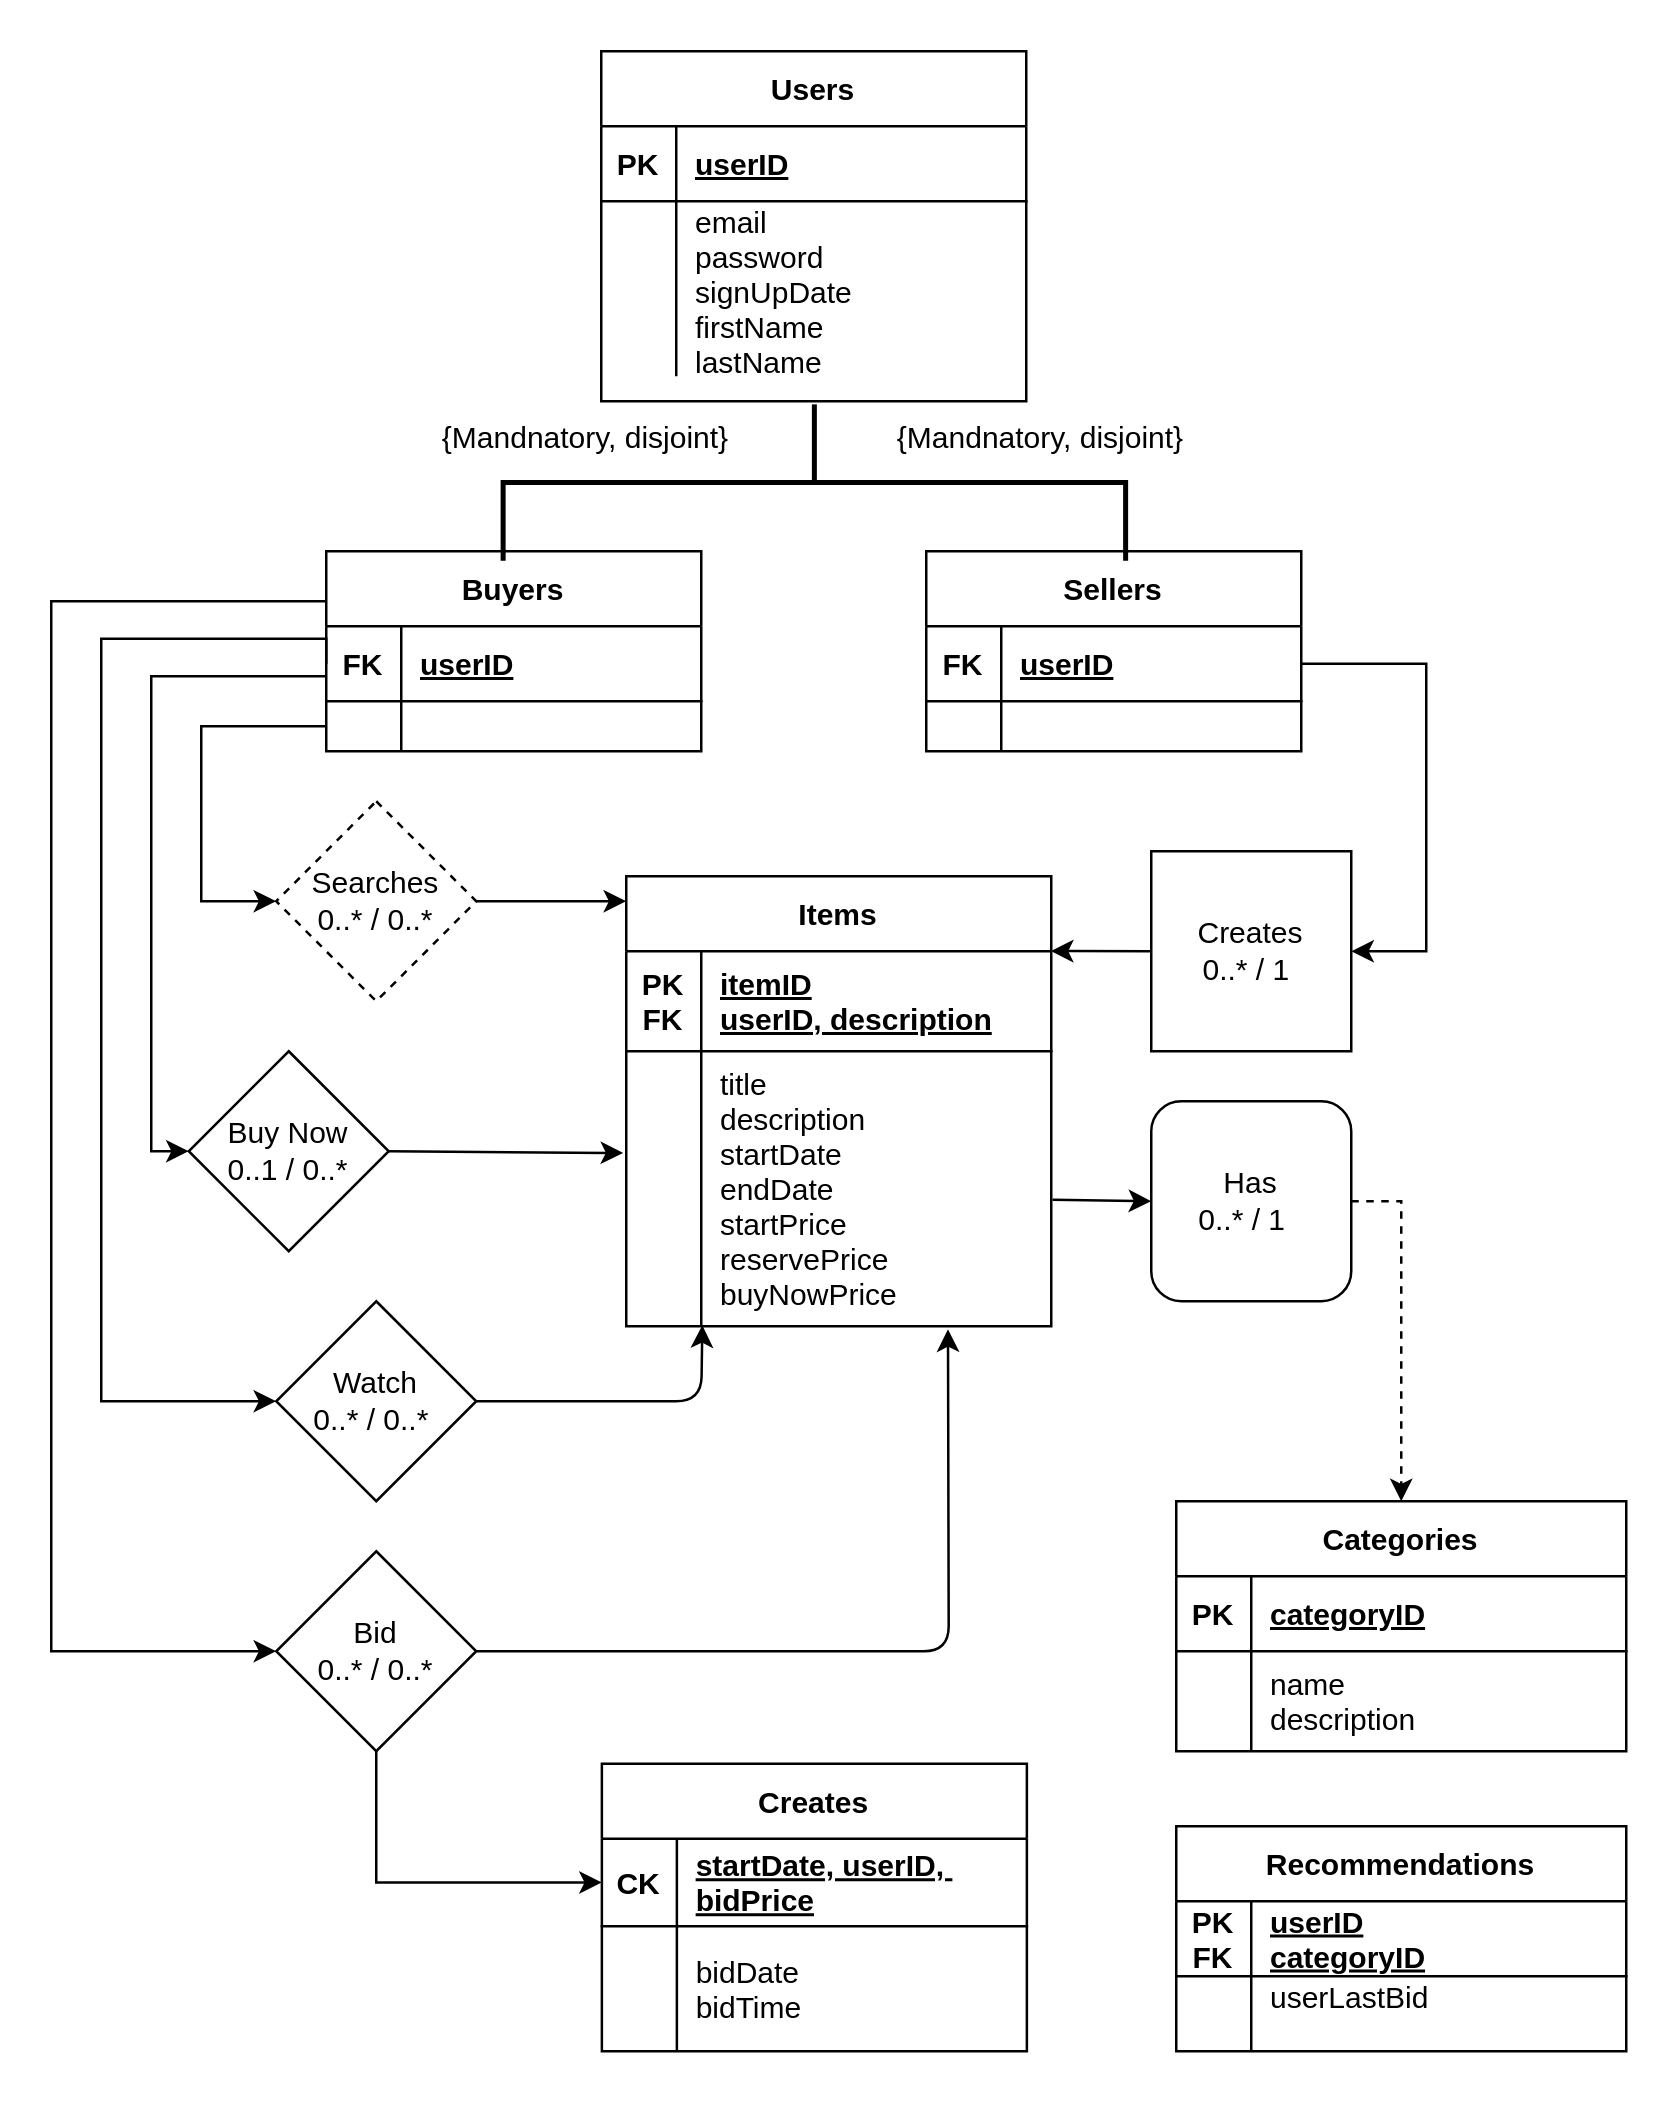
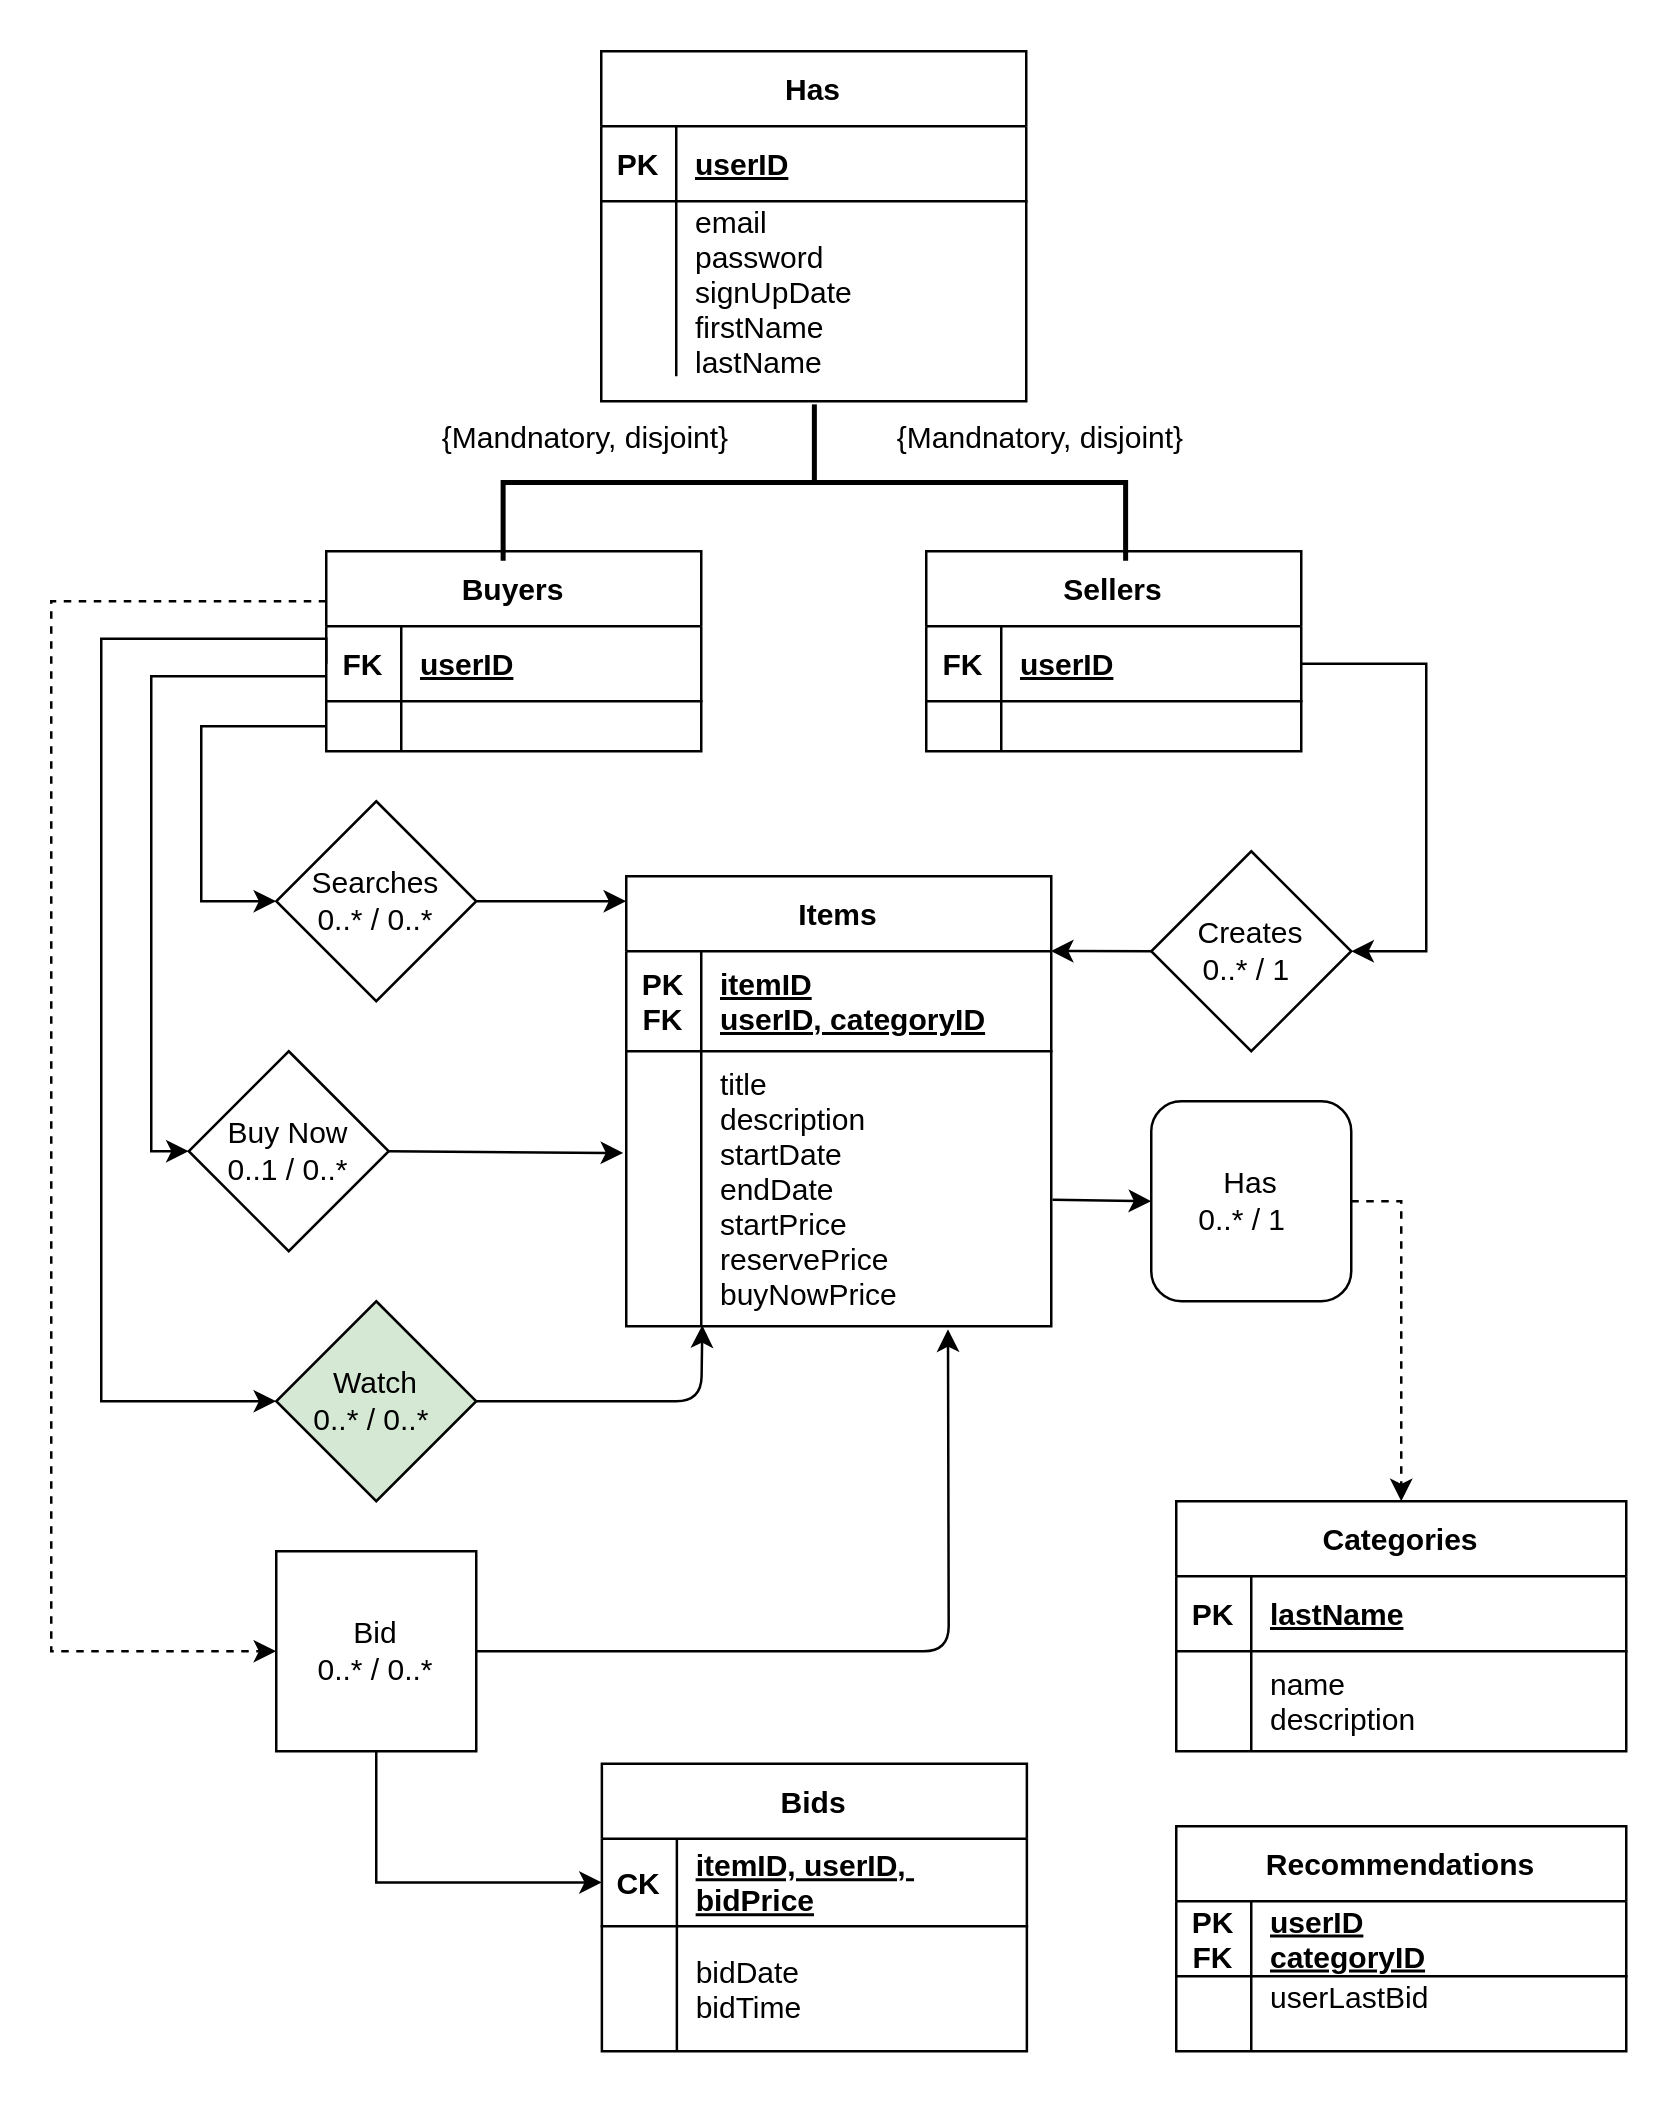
(813, 90) -> (813, 90)
(376, 901) -> (376, 901)
(1251, 951) -> (1251, 951)
(767, 985) -> (767, 985)
(51, 1092) -> (51, 1092)
(376, 1401) -> (376, 1401)
(1354, 1615) -> (1333, 1615)
(376, 1651) -> (376, 1651)
(813, 1803) -> (813, 1803)
(835, 1866) -> (806, 1866)
